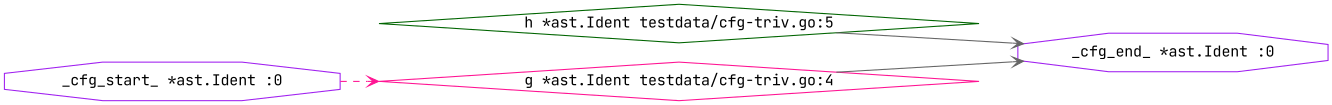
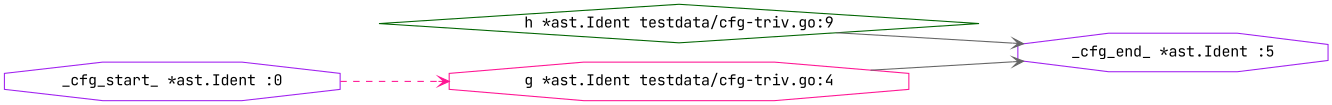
(679, 24) -> (679, 24)
(1173, 52) -> (1173, 52)
(679, 81) -> (679, 81)
